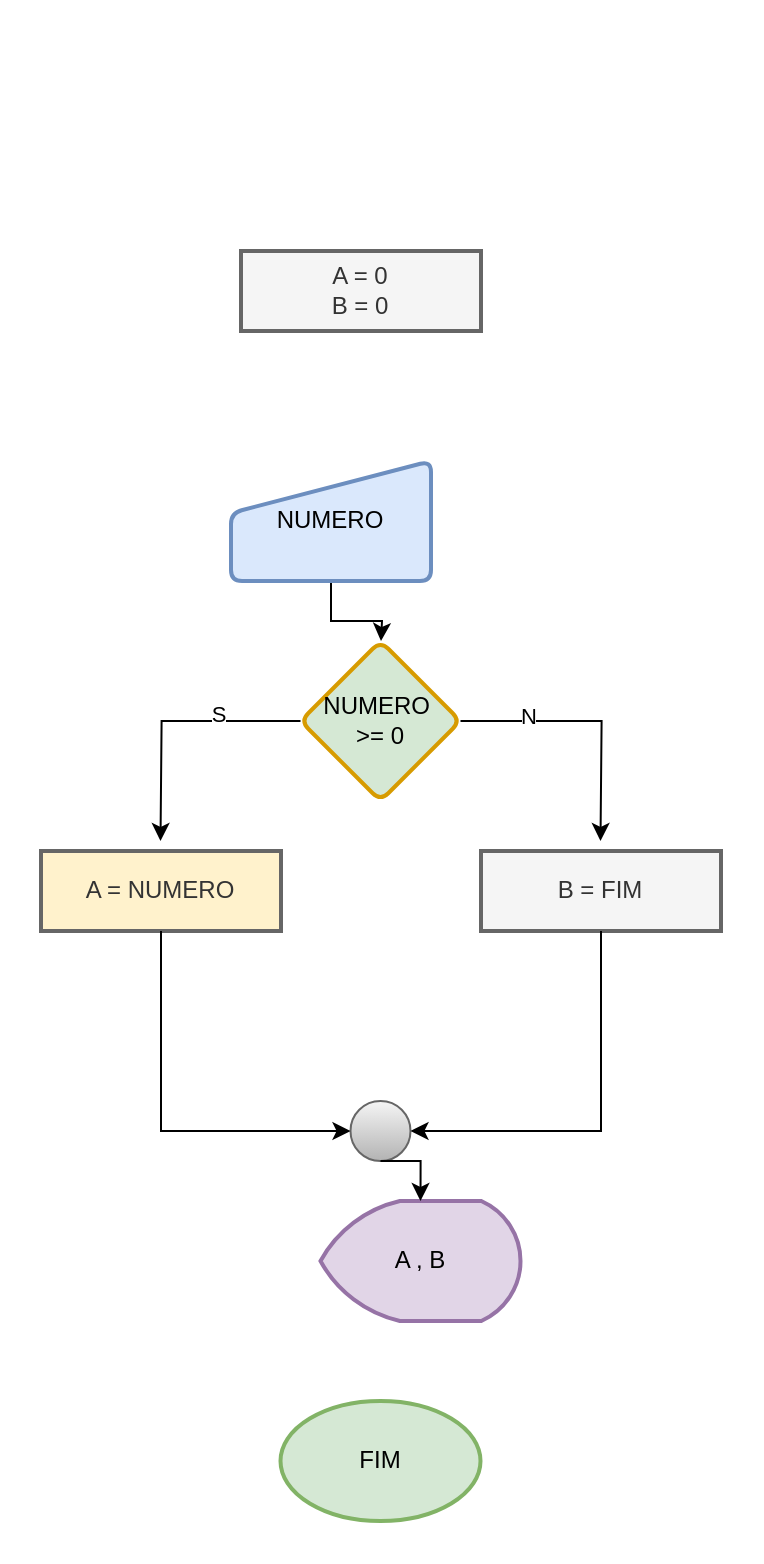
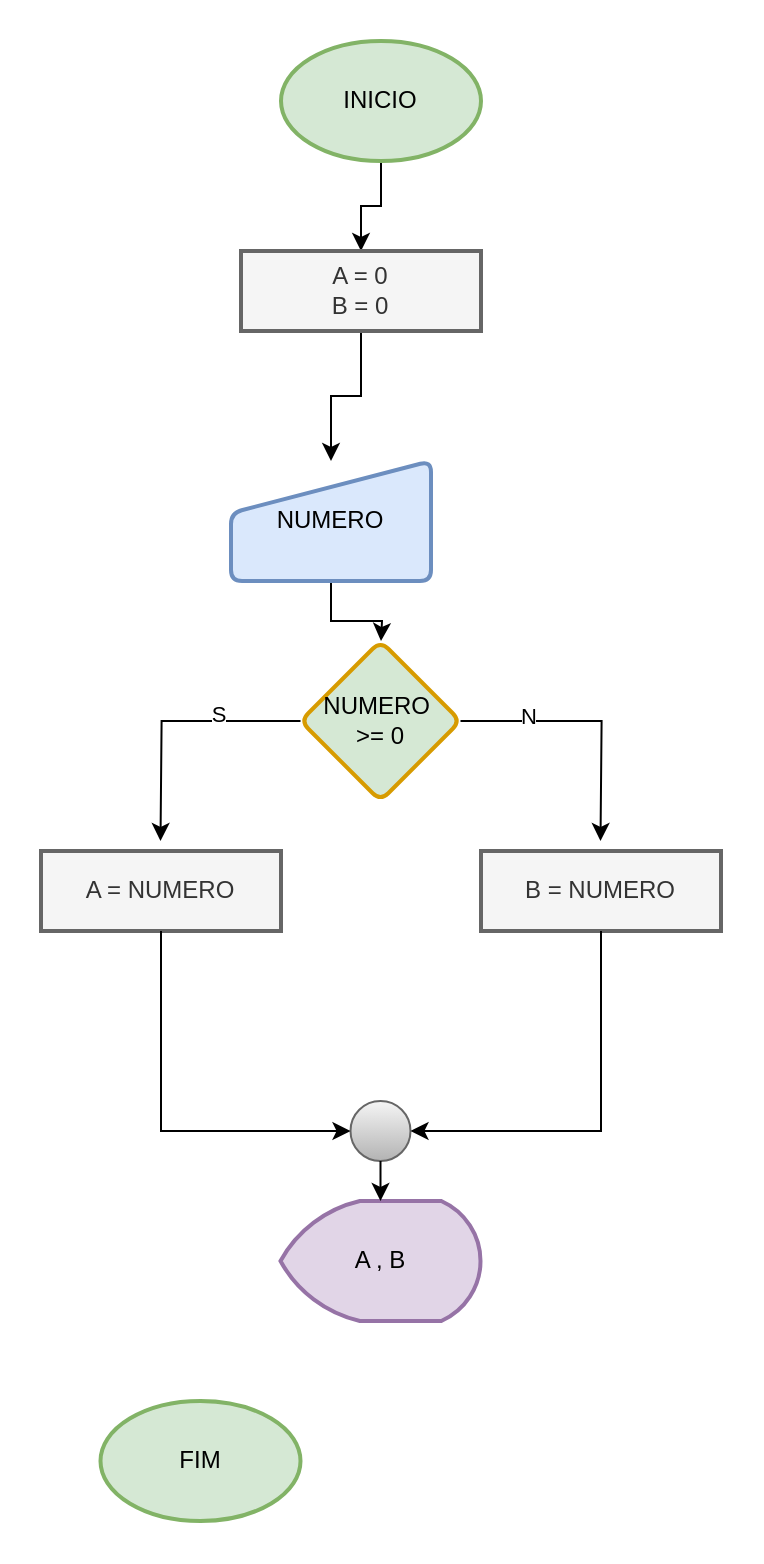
none -> (381, 101)
none -> (378, 206)
none -> (353, 396)
(161, 891) -> (161, 891)
(601, 891) -> (601, 891)
(421, 1261) -> (381, 1261)
(381, 1461) -> (201, 1461)
